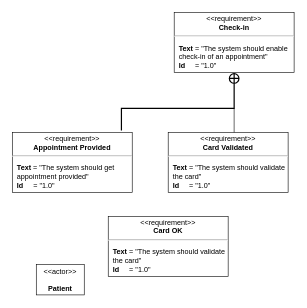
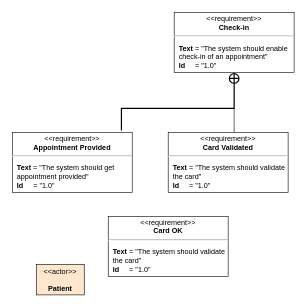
(60, 280) -> (60, 280)
